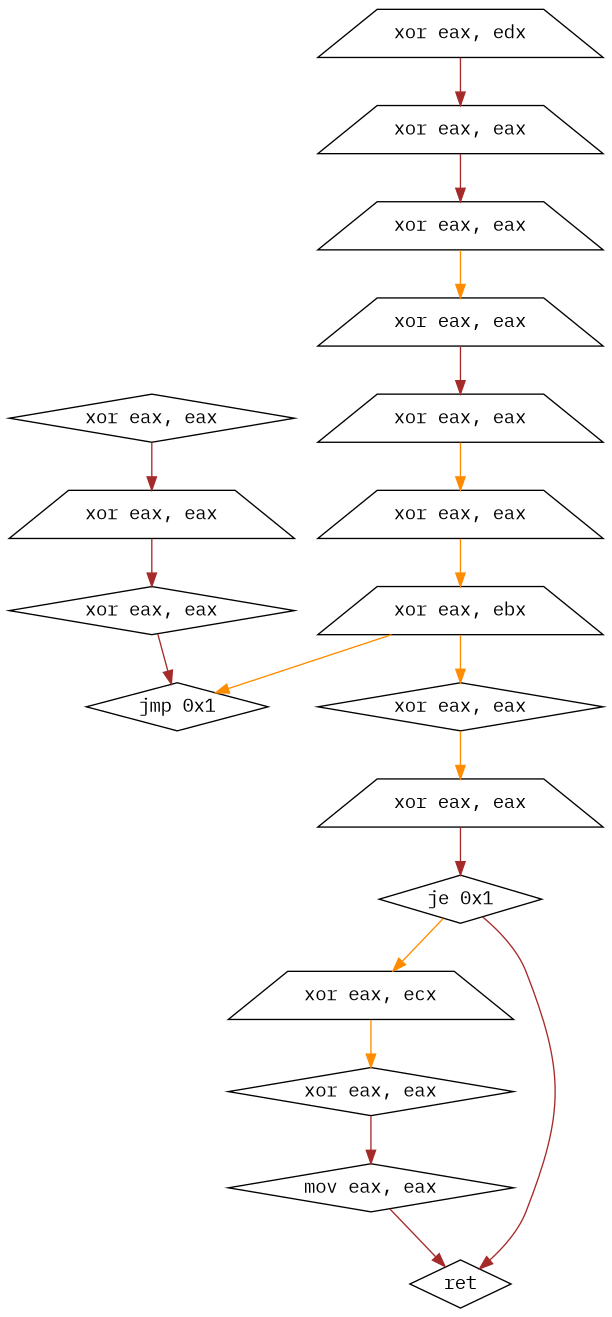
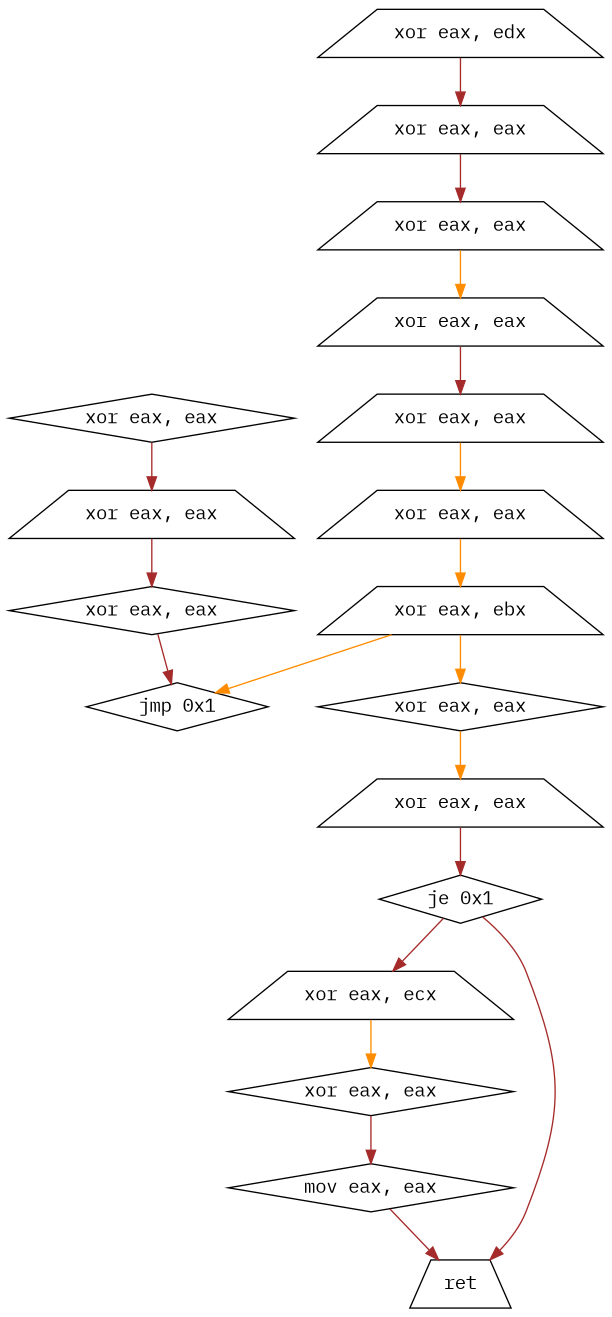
(423, 940) -> (423, 940)
(460, 1284) -> (460, 1284)
